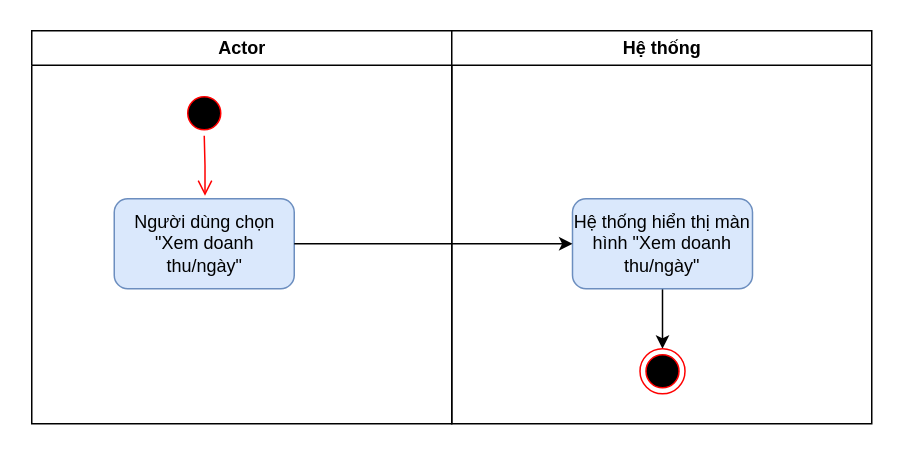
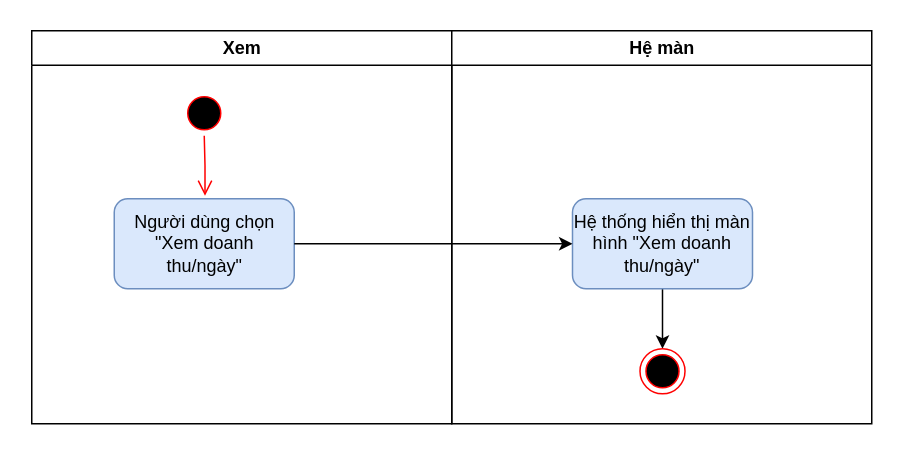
(242, 49) -> (242, 49)
(662, 49) -> (662, 49)
